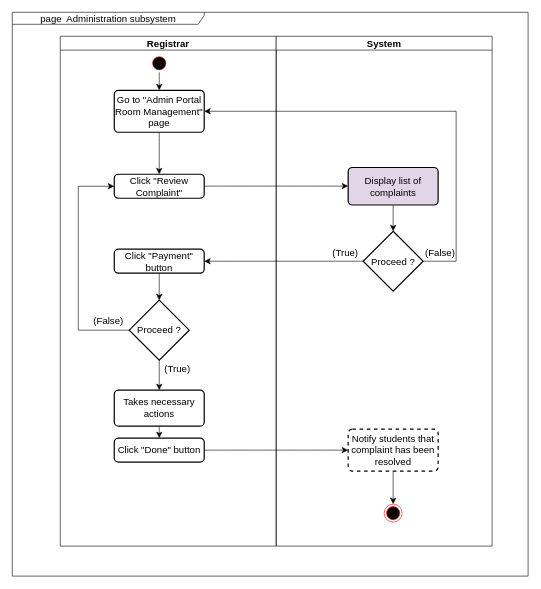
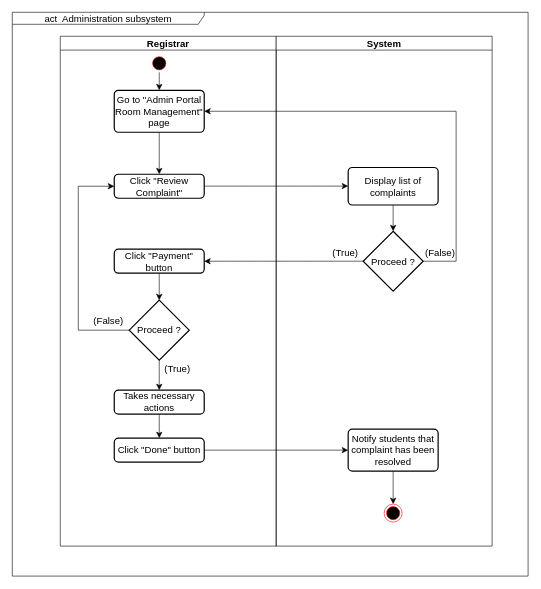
(108, 18) -> (108, 18)
(393, 186) -> (393, 186)
(159, 408) -> (159, 402)
(393, 450) -> (393, 450)
